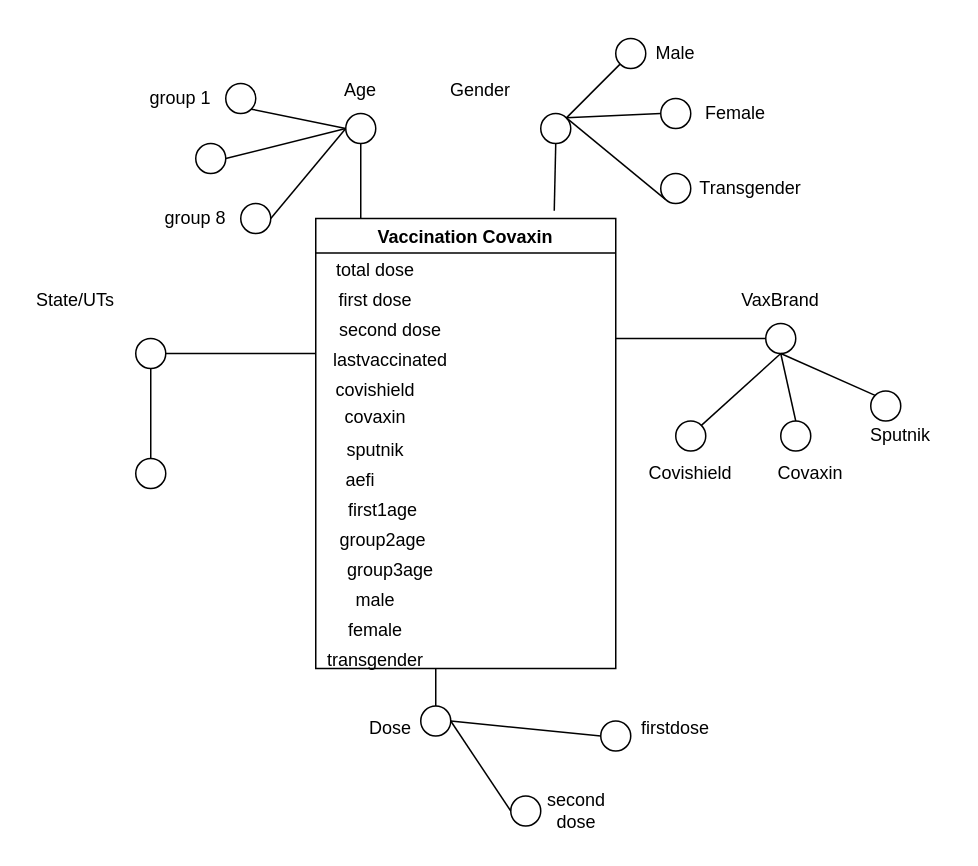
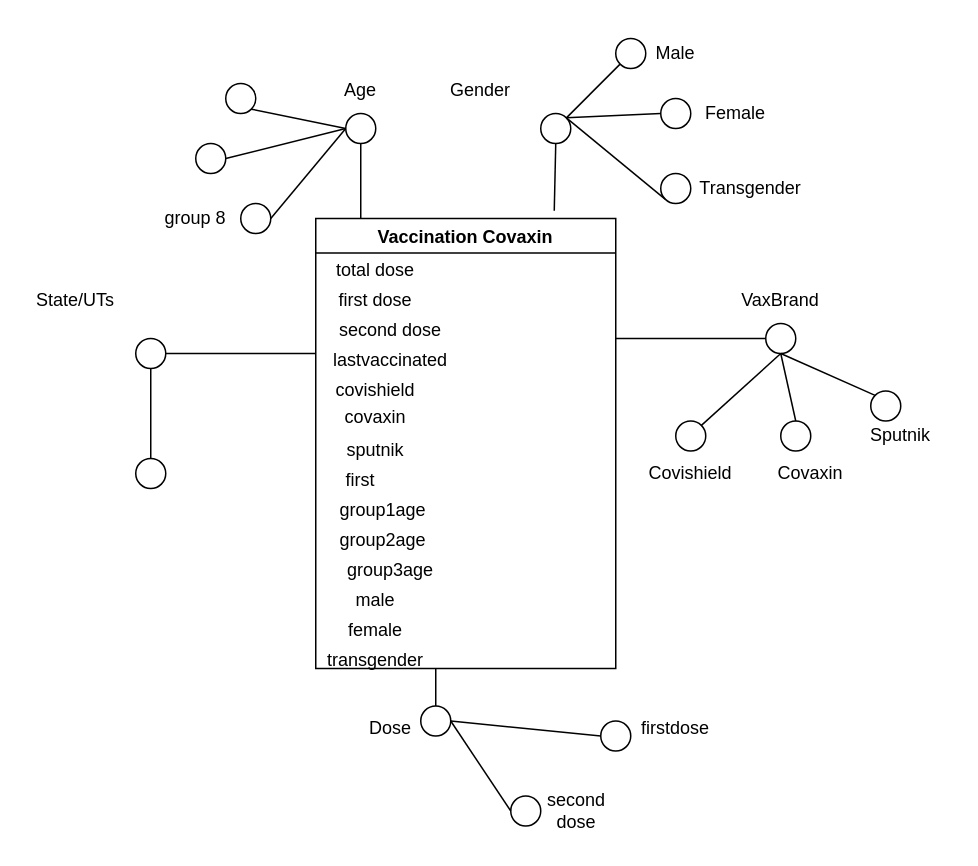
(181, 98) -> none
(361, 481) -> (361, 481)
(383, 511) -> (383, 511)
